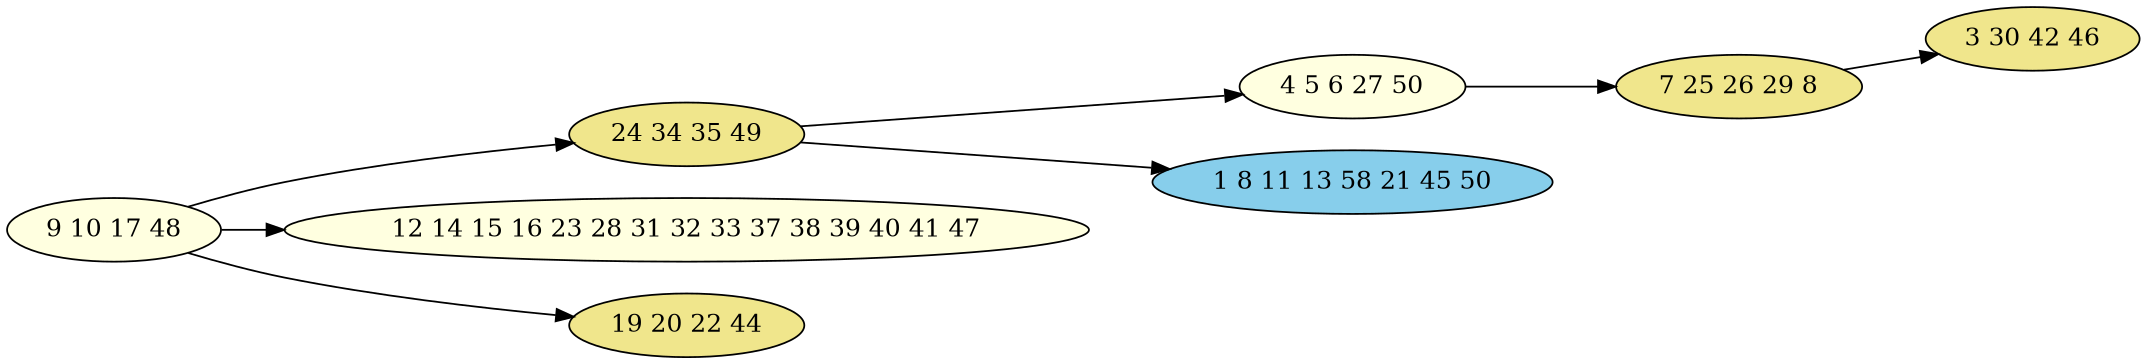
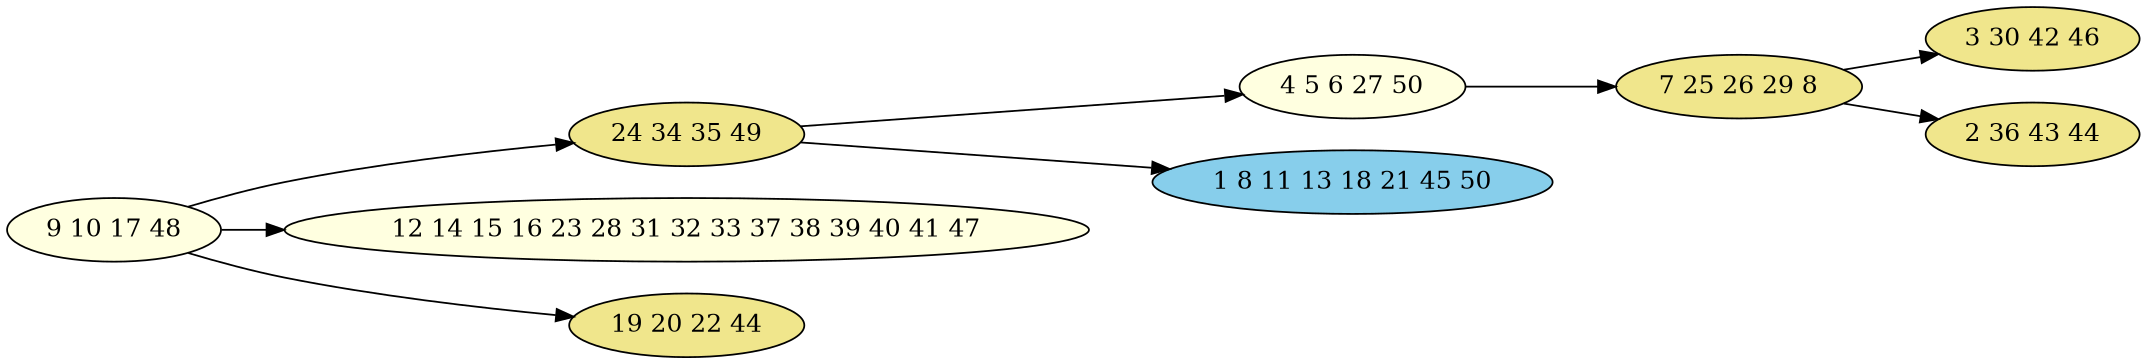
none -> (2033, 134)
(1353, 182) -> (1353, 182)
